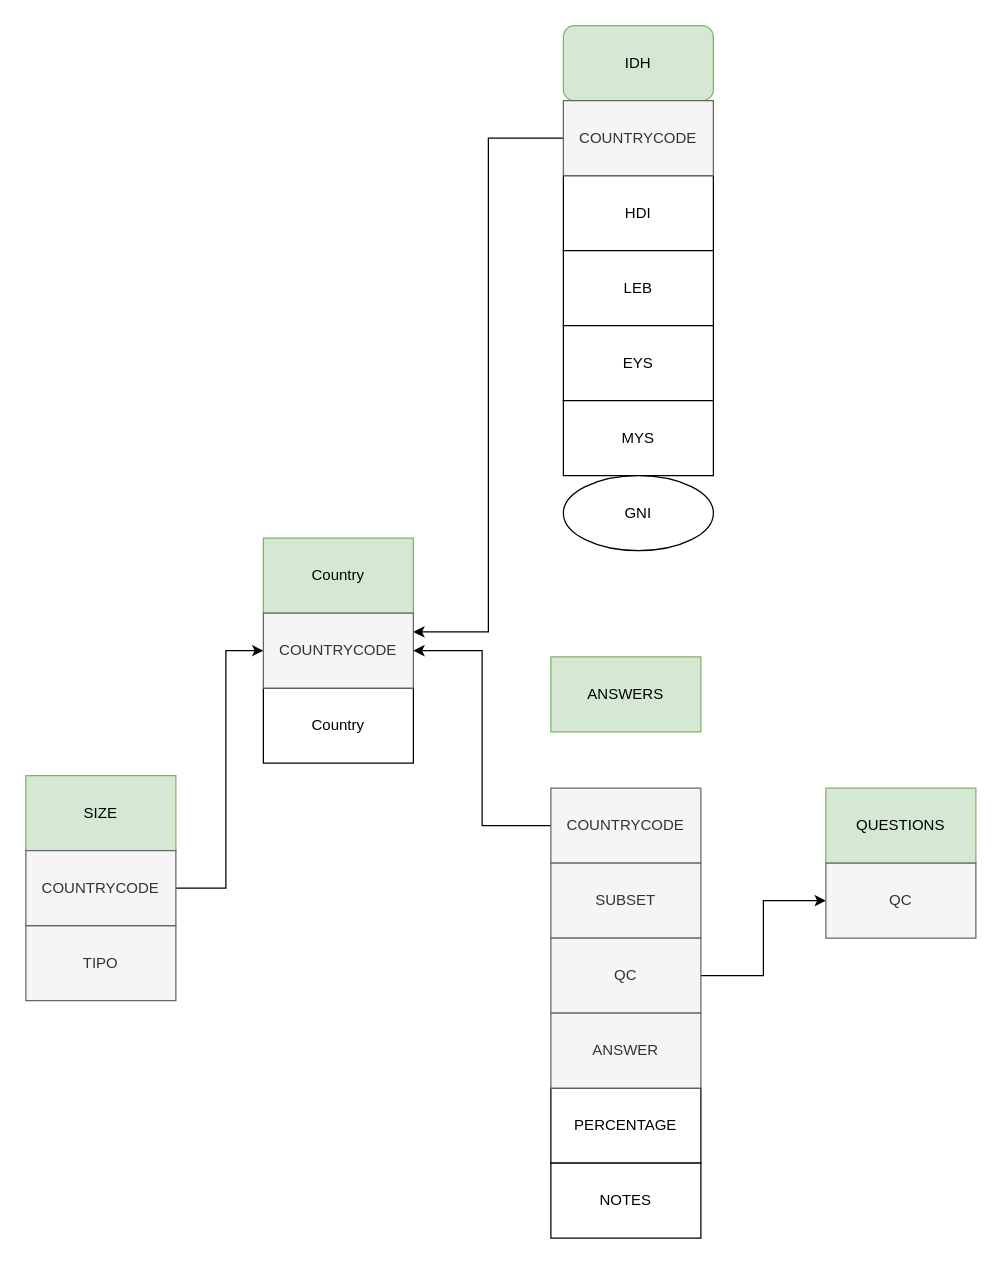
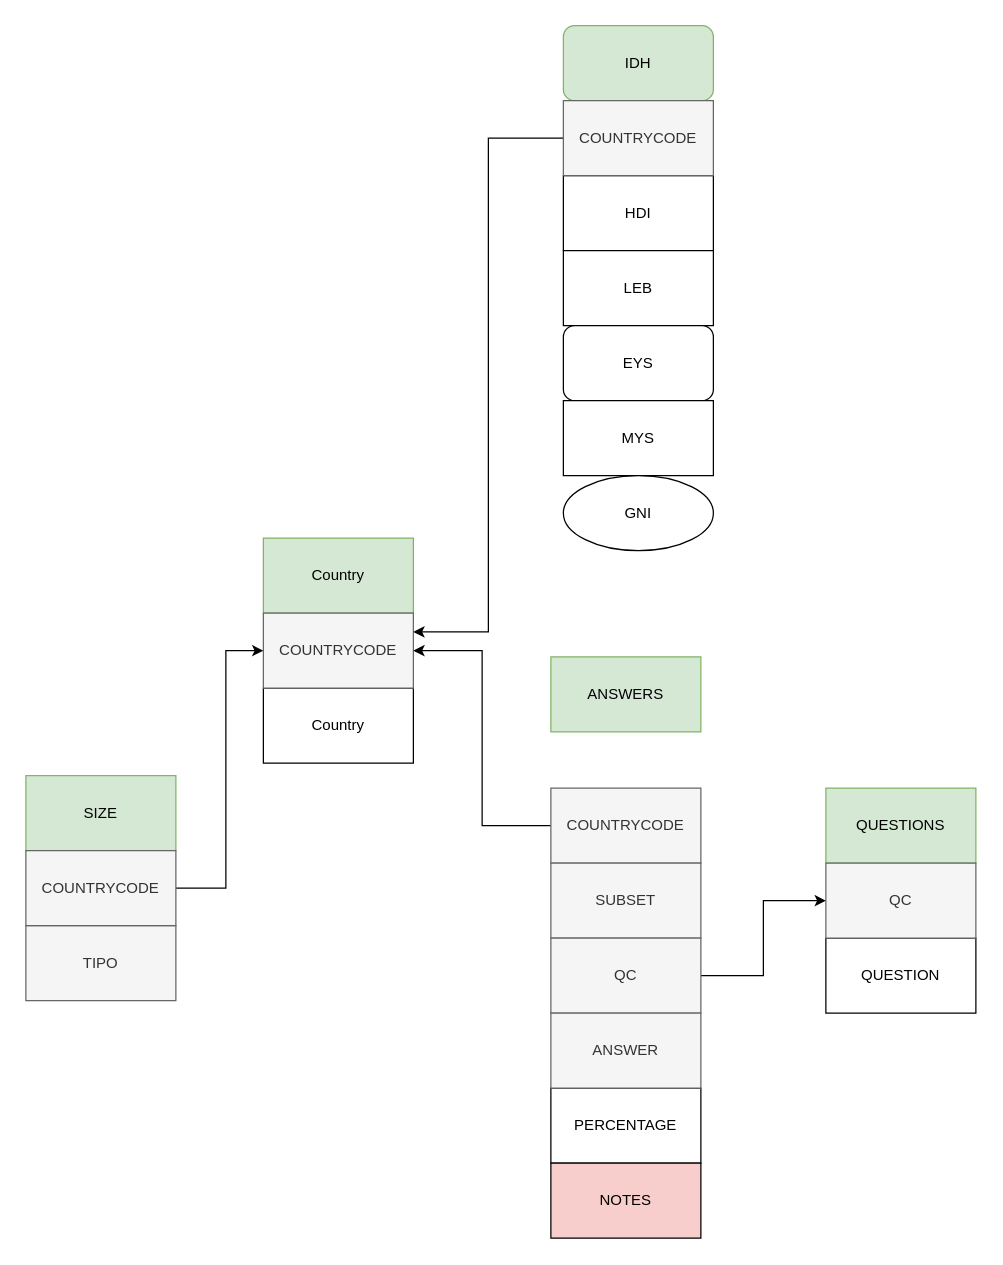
(638, 363) -> (638, 363)
none -> (901, 976)
(626, 1201) -> (626, 1201)
